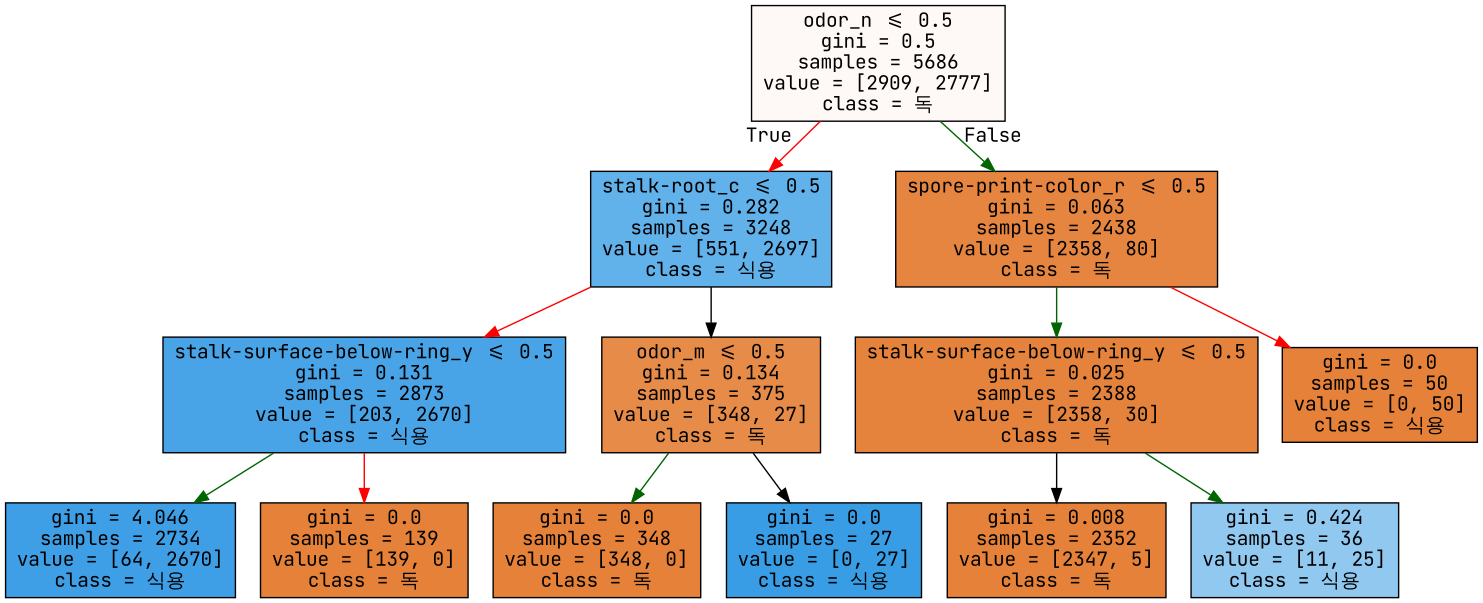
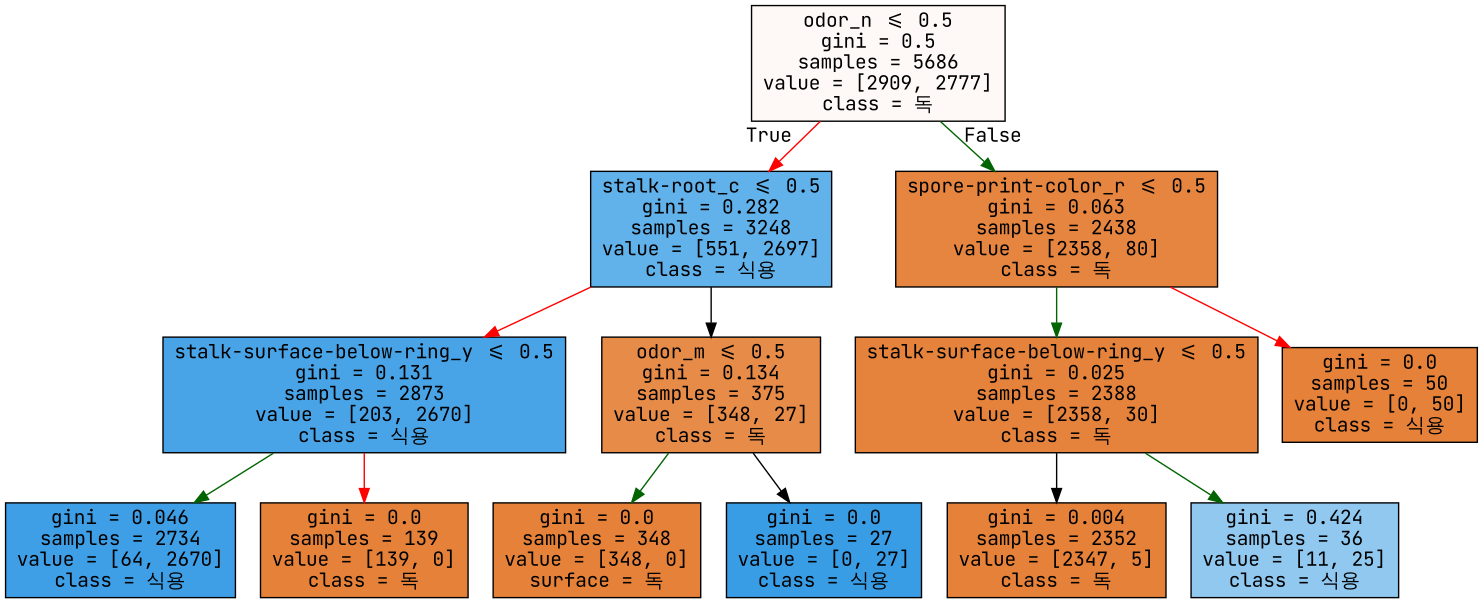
(120, 550) -> (120, 550)
(597, 550) -> (597, 550)
(1057, 550) -> (1057, 550)
